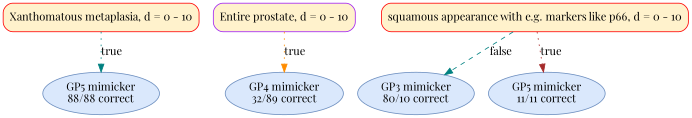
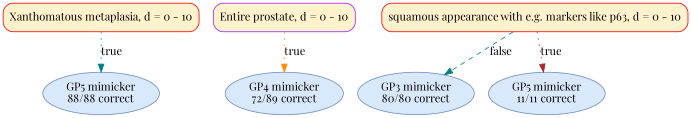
(535, 17) -> (535, 17)
(284, 99) -> (284, 99)
(416, 99) -> (416, 99)
